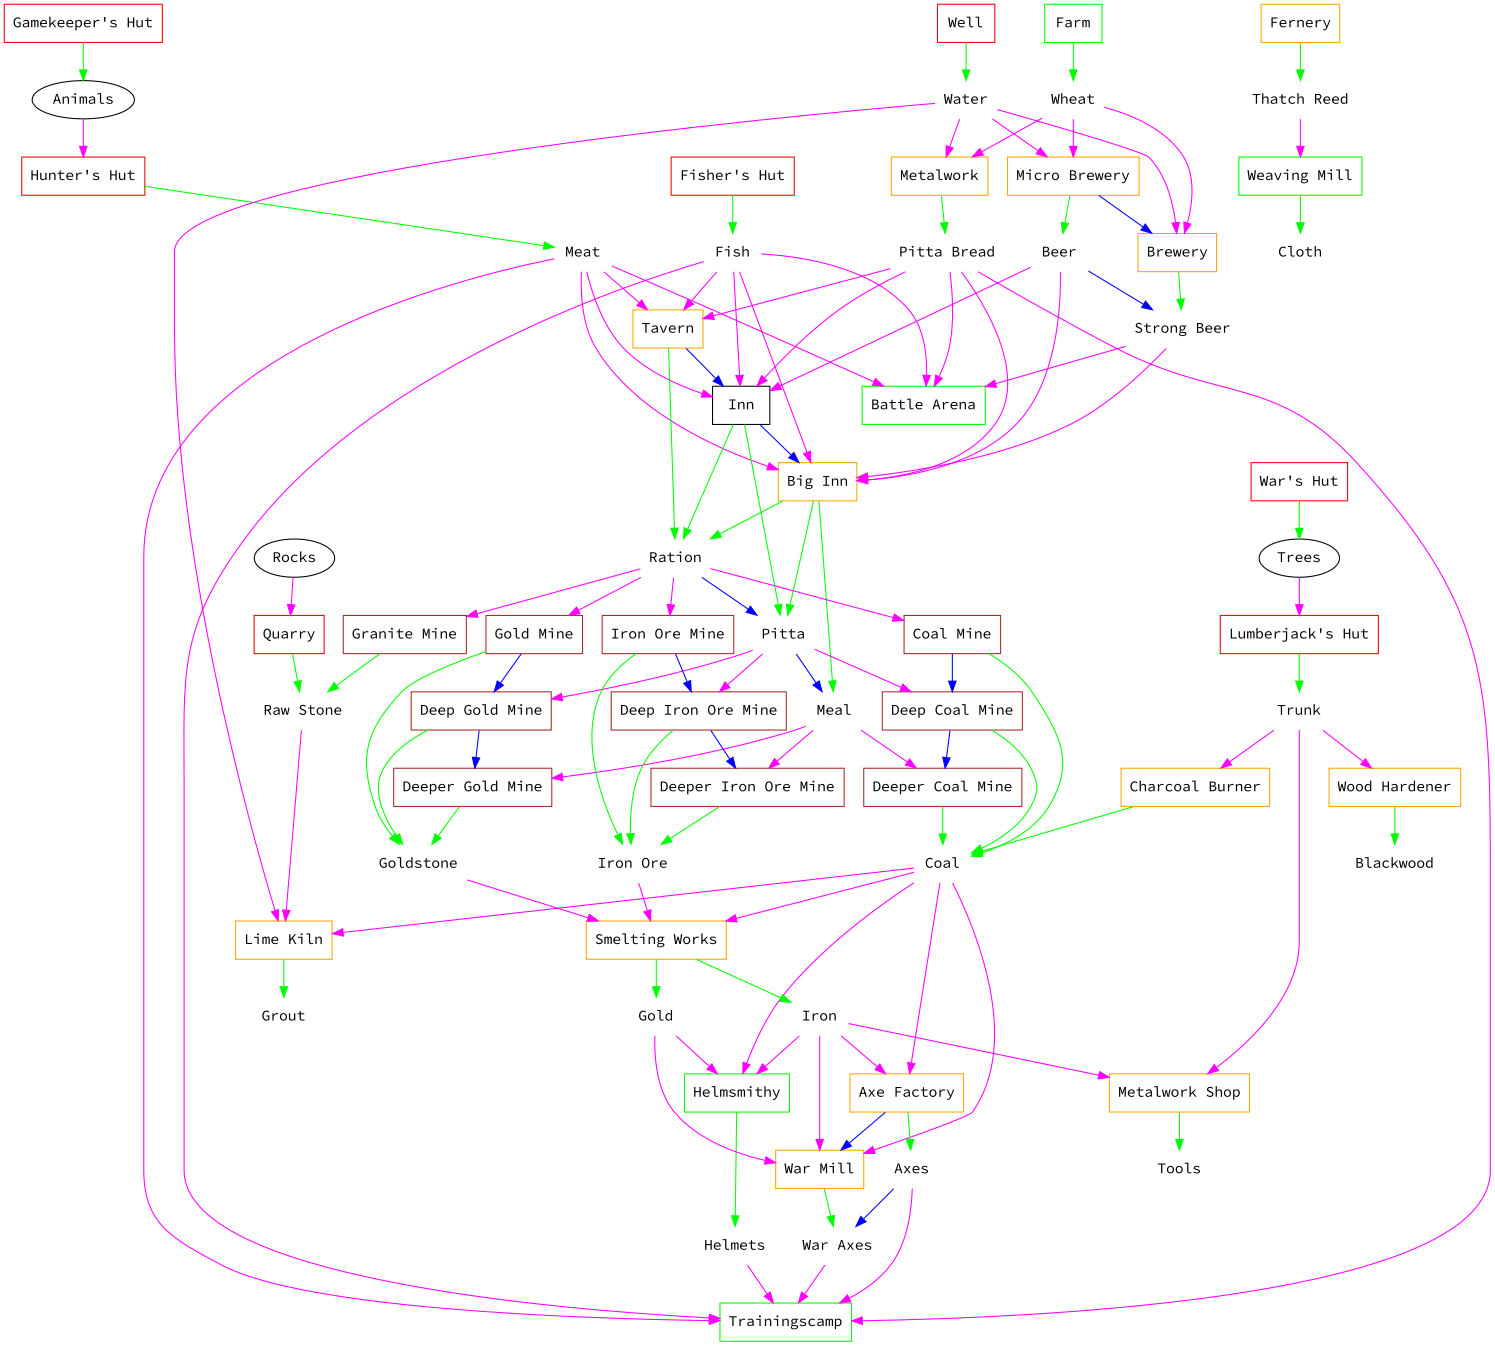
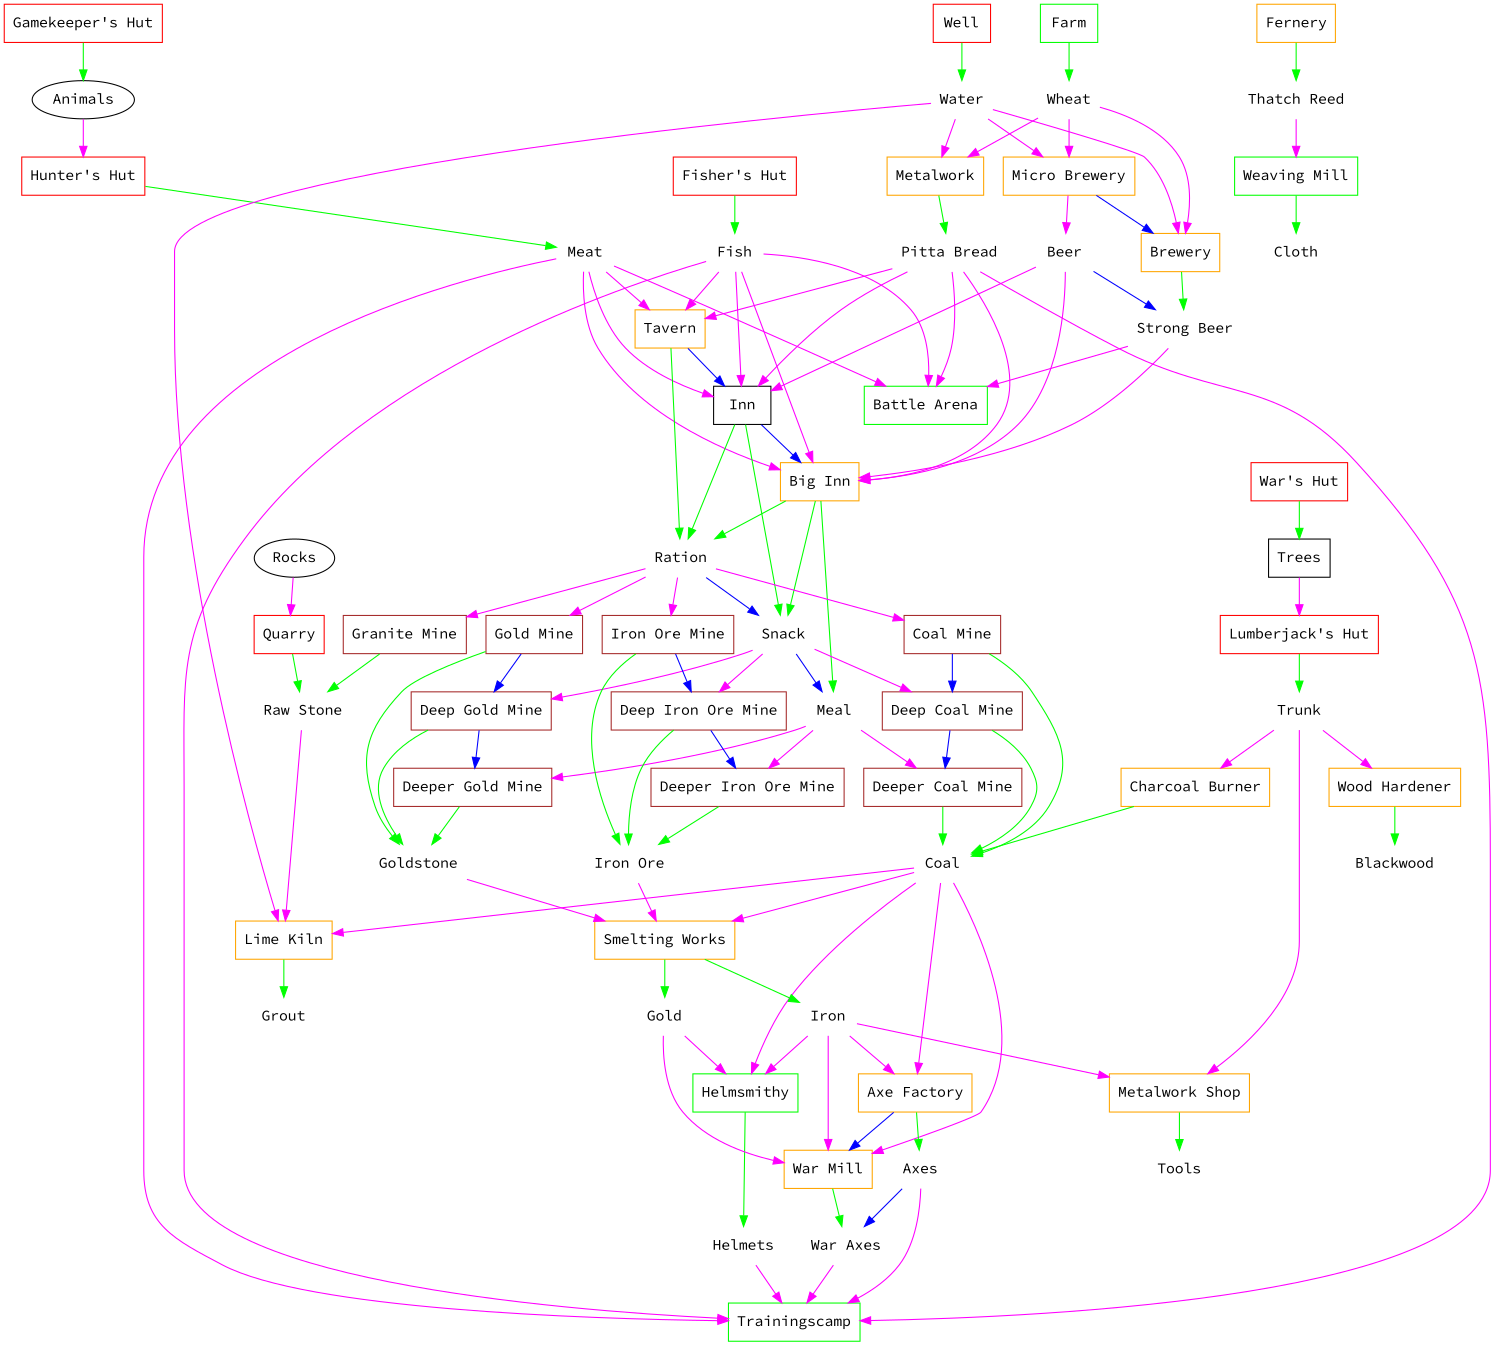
(1067, 209) -> (1067, 209)
(1299, 558) -> (1299, 558)
(784, 635) -> (784, 635)
